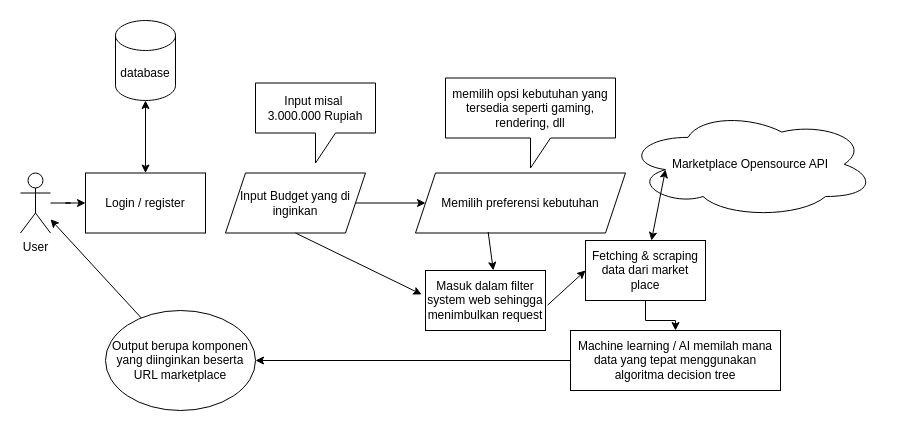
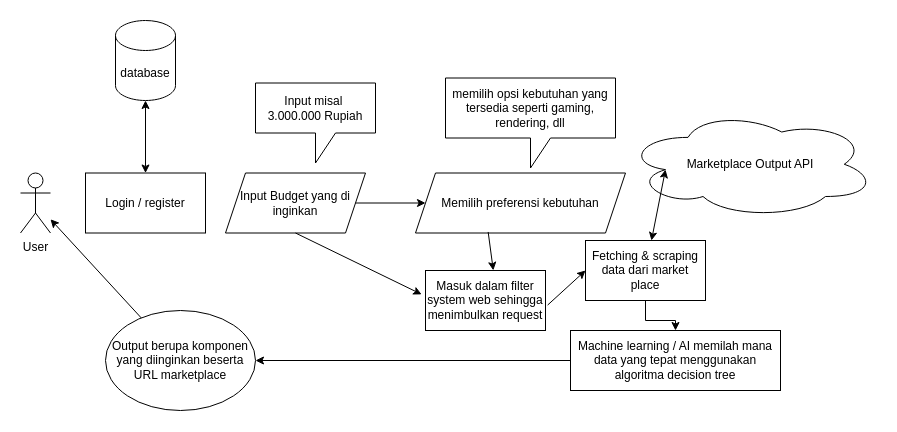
(751, 165) -> (751, 165)
(70, 203) -> none
